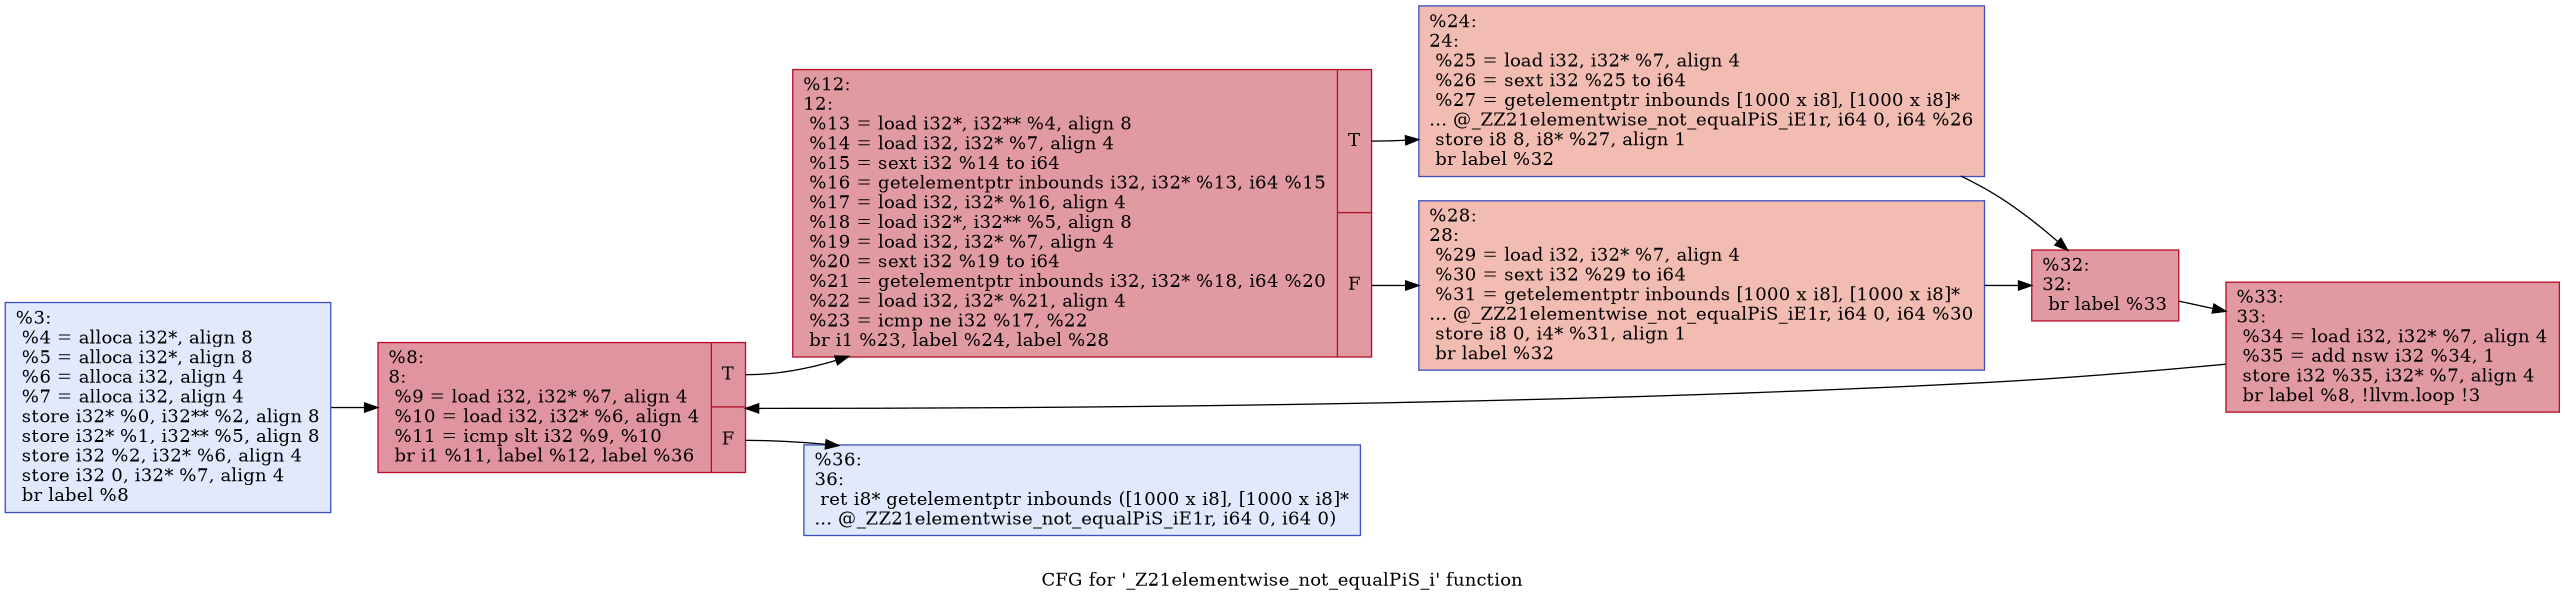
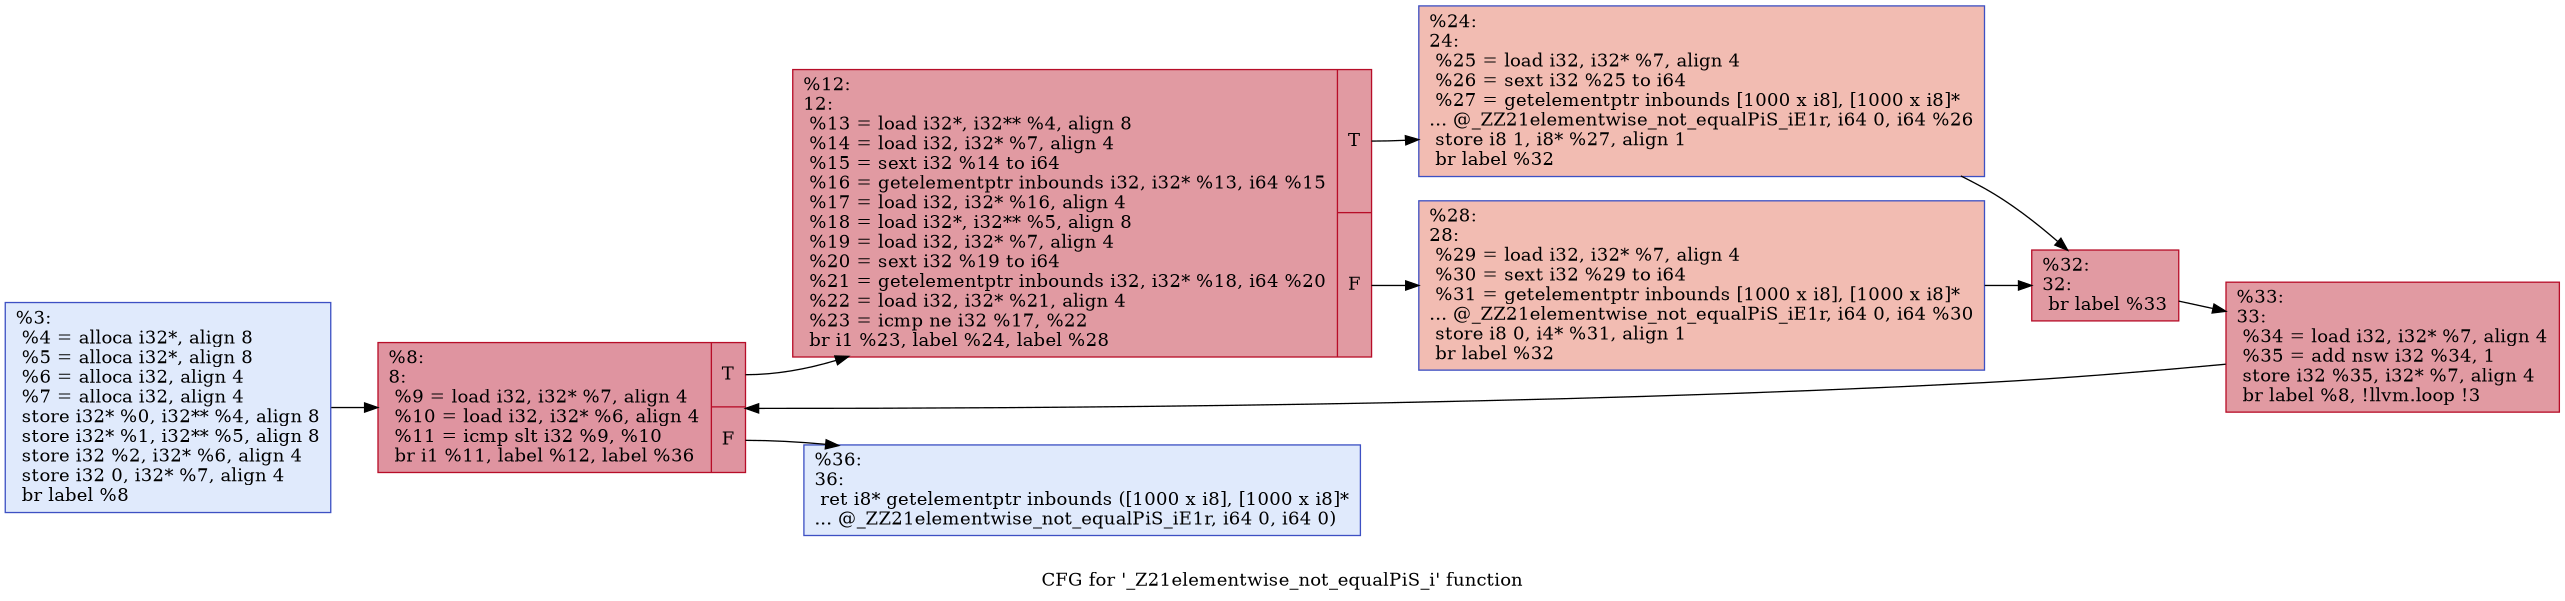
(1558, 140) -> (1558, 140)
(168, 417) -> (168, 417)
